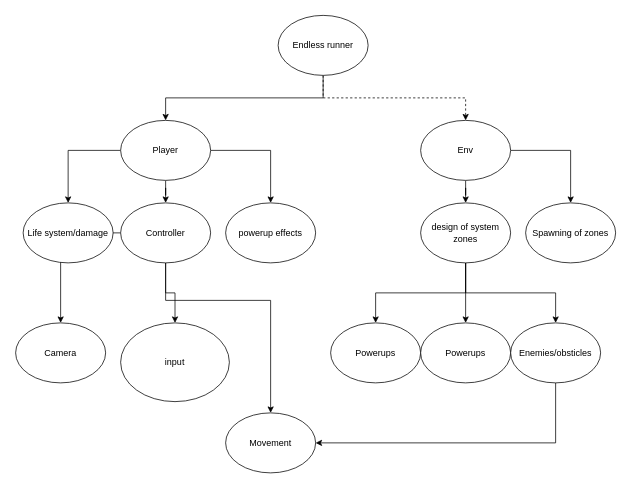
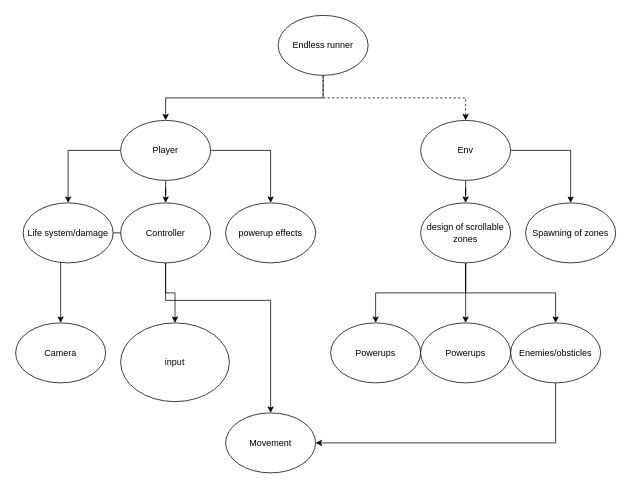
(465, 233) -> (465, 233)
